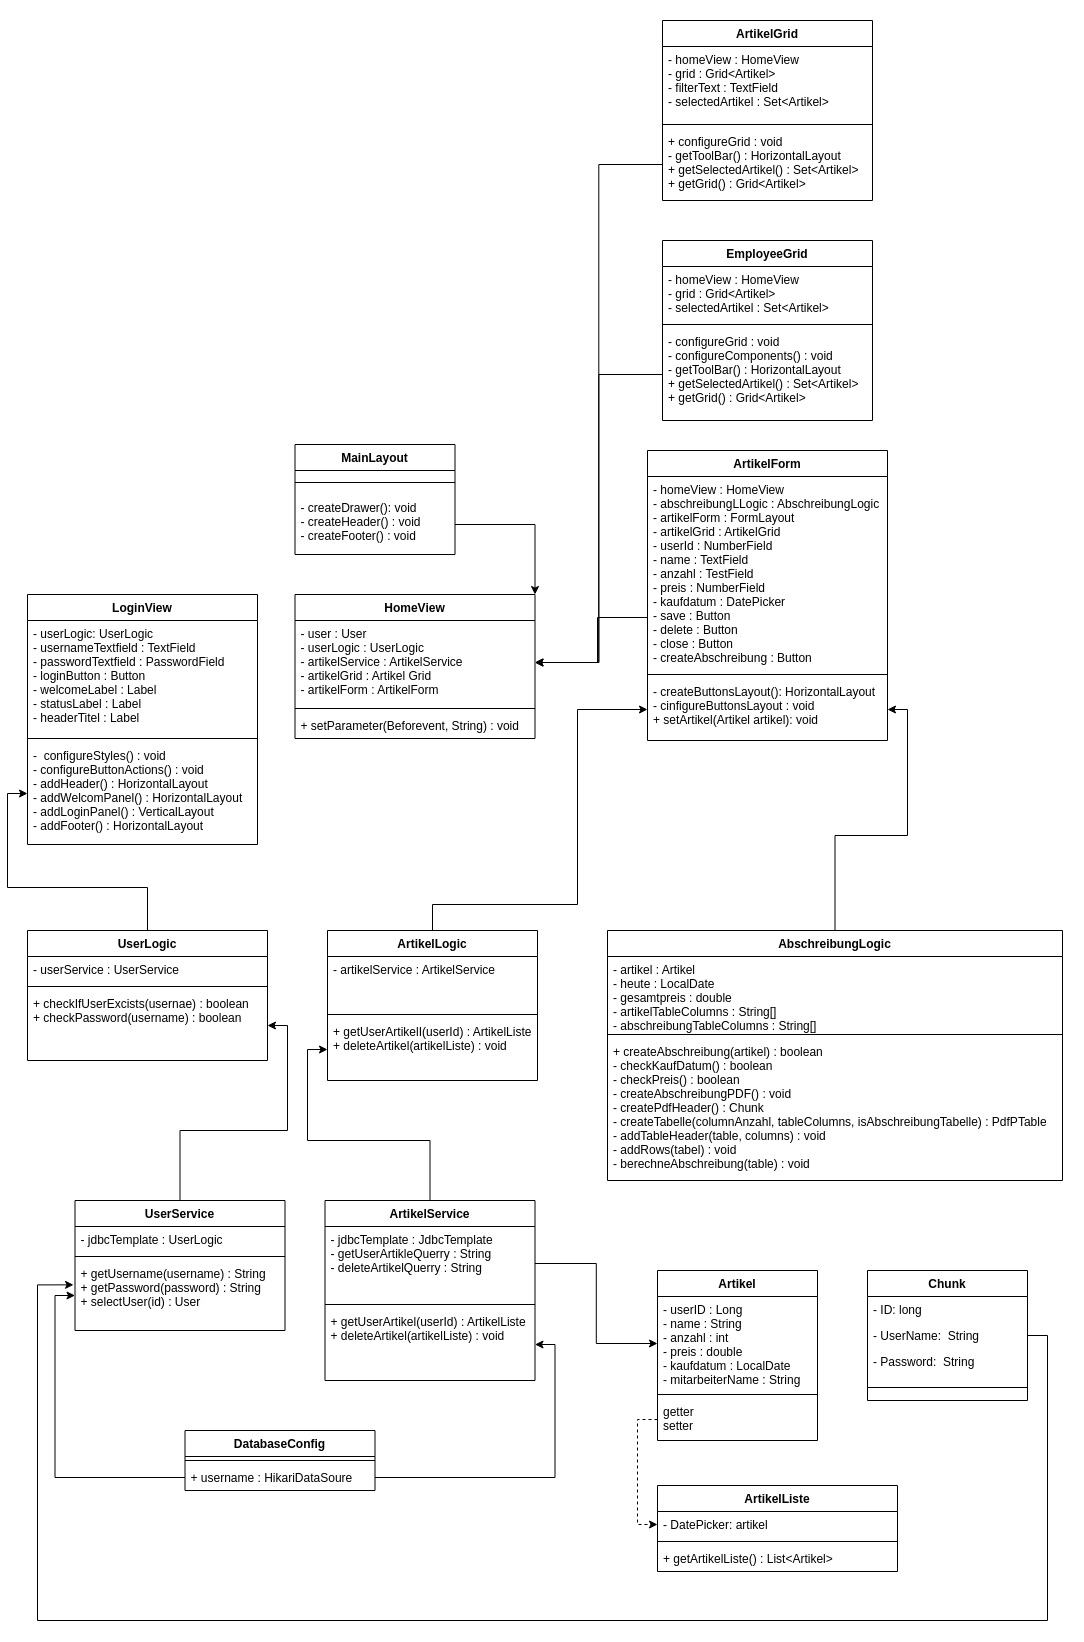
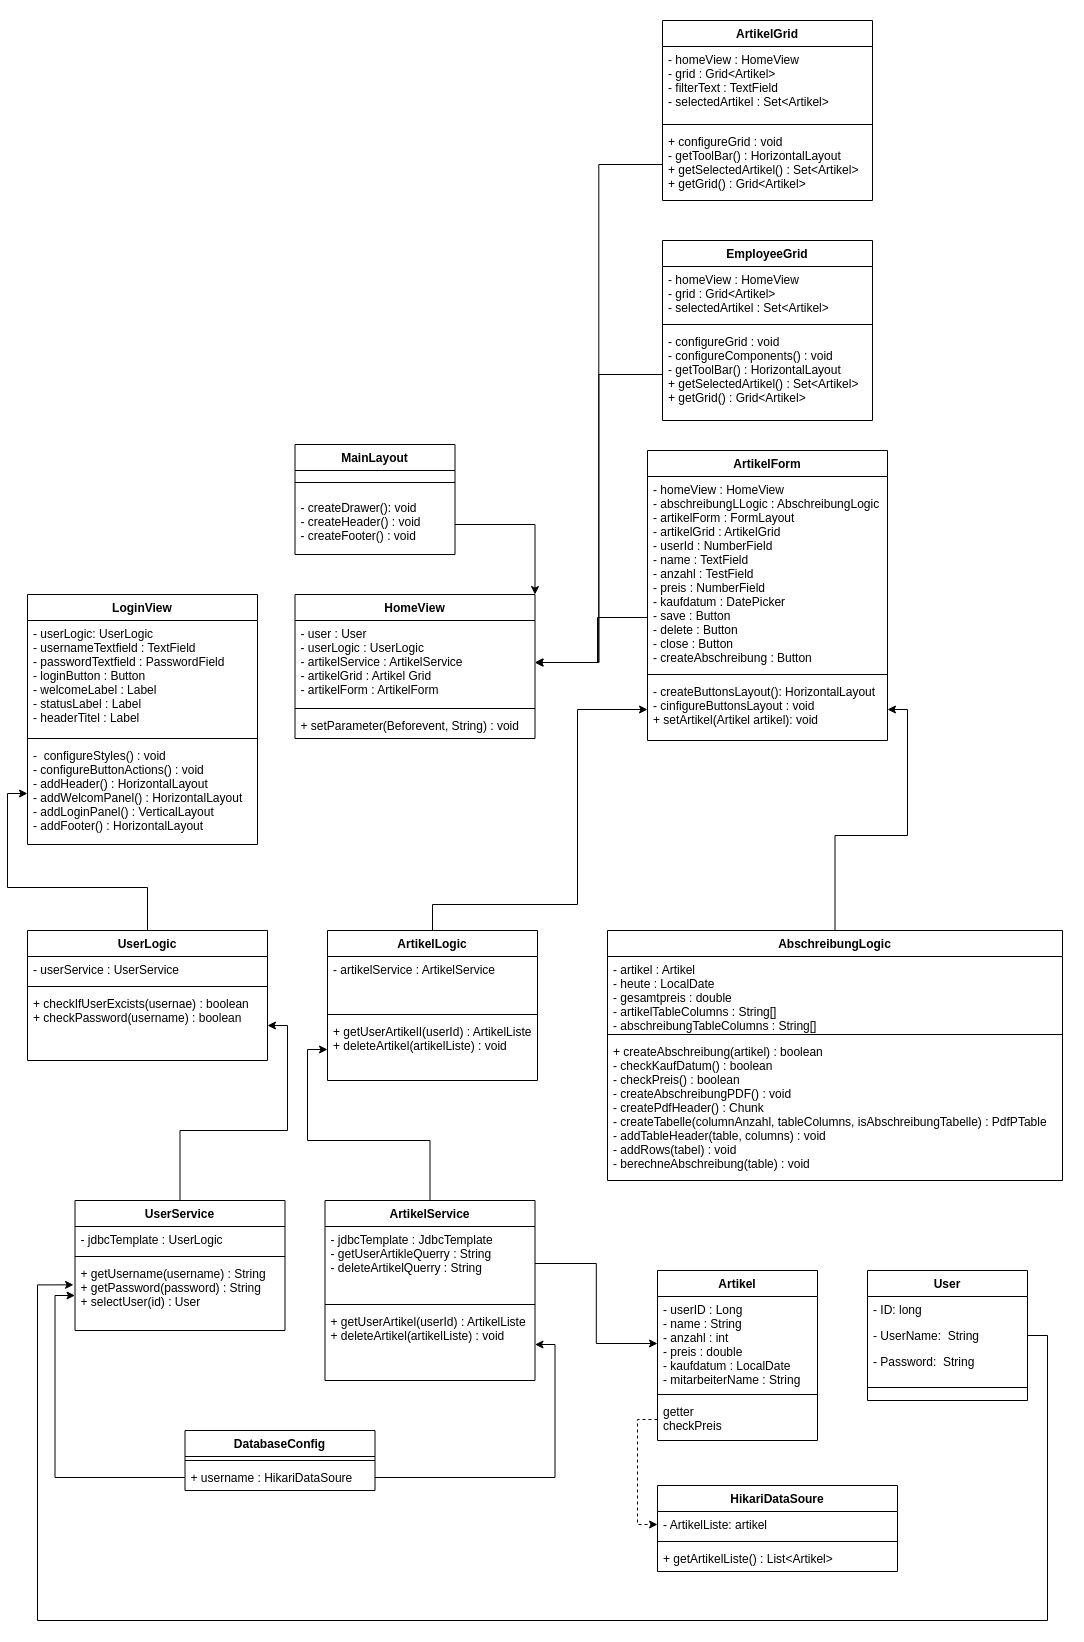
(947, 1284) -> (947, 1284)
(683, 1412) -> (683, 1412)
(777, 1499) -> (777, 1499)
(724, 1525) -> (728, 1525)
